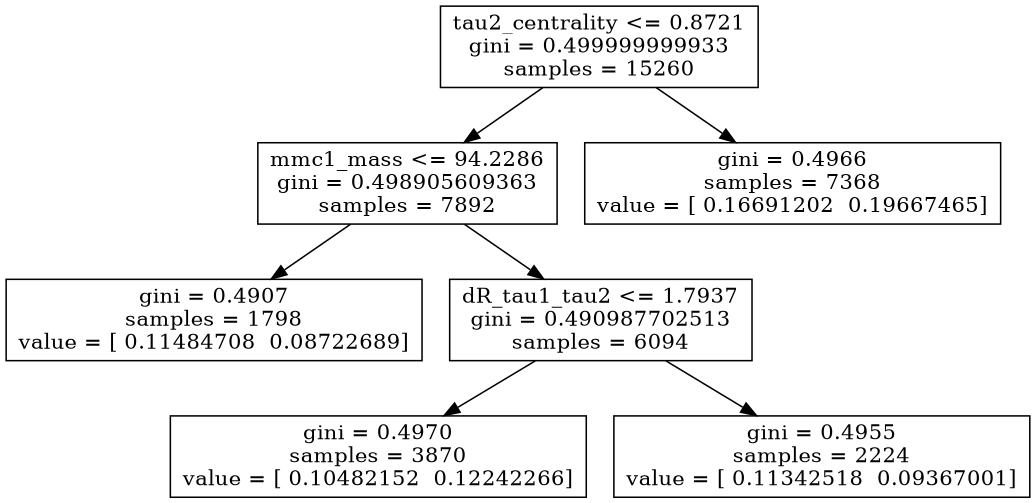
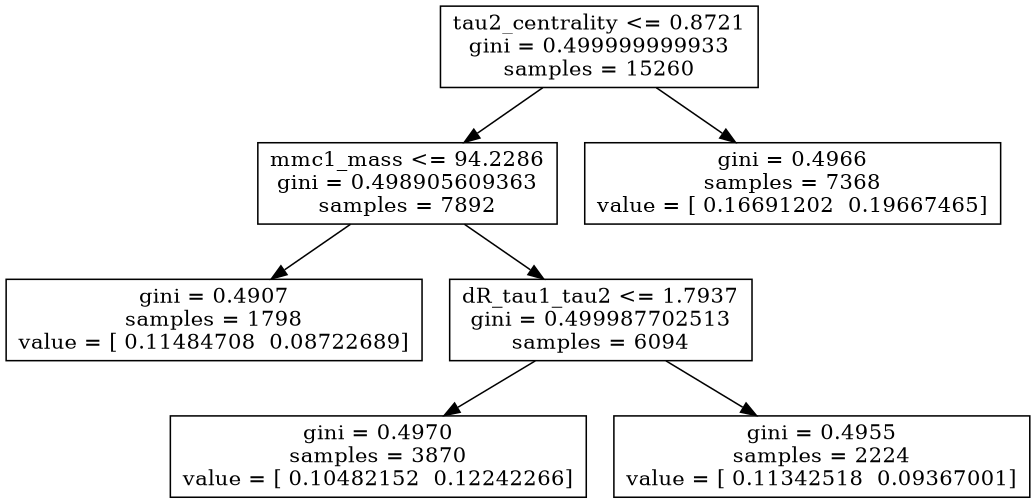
(601, 320) -> (601, 320)
